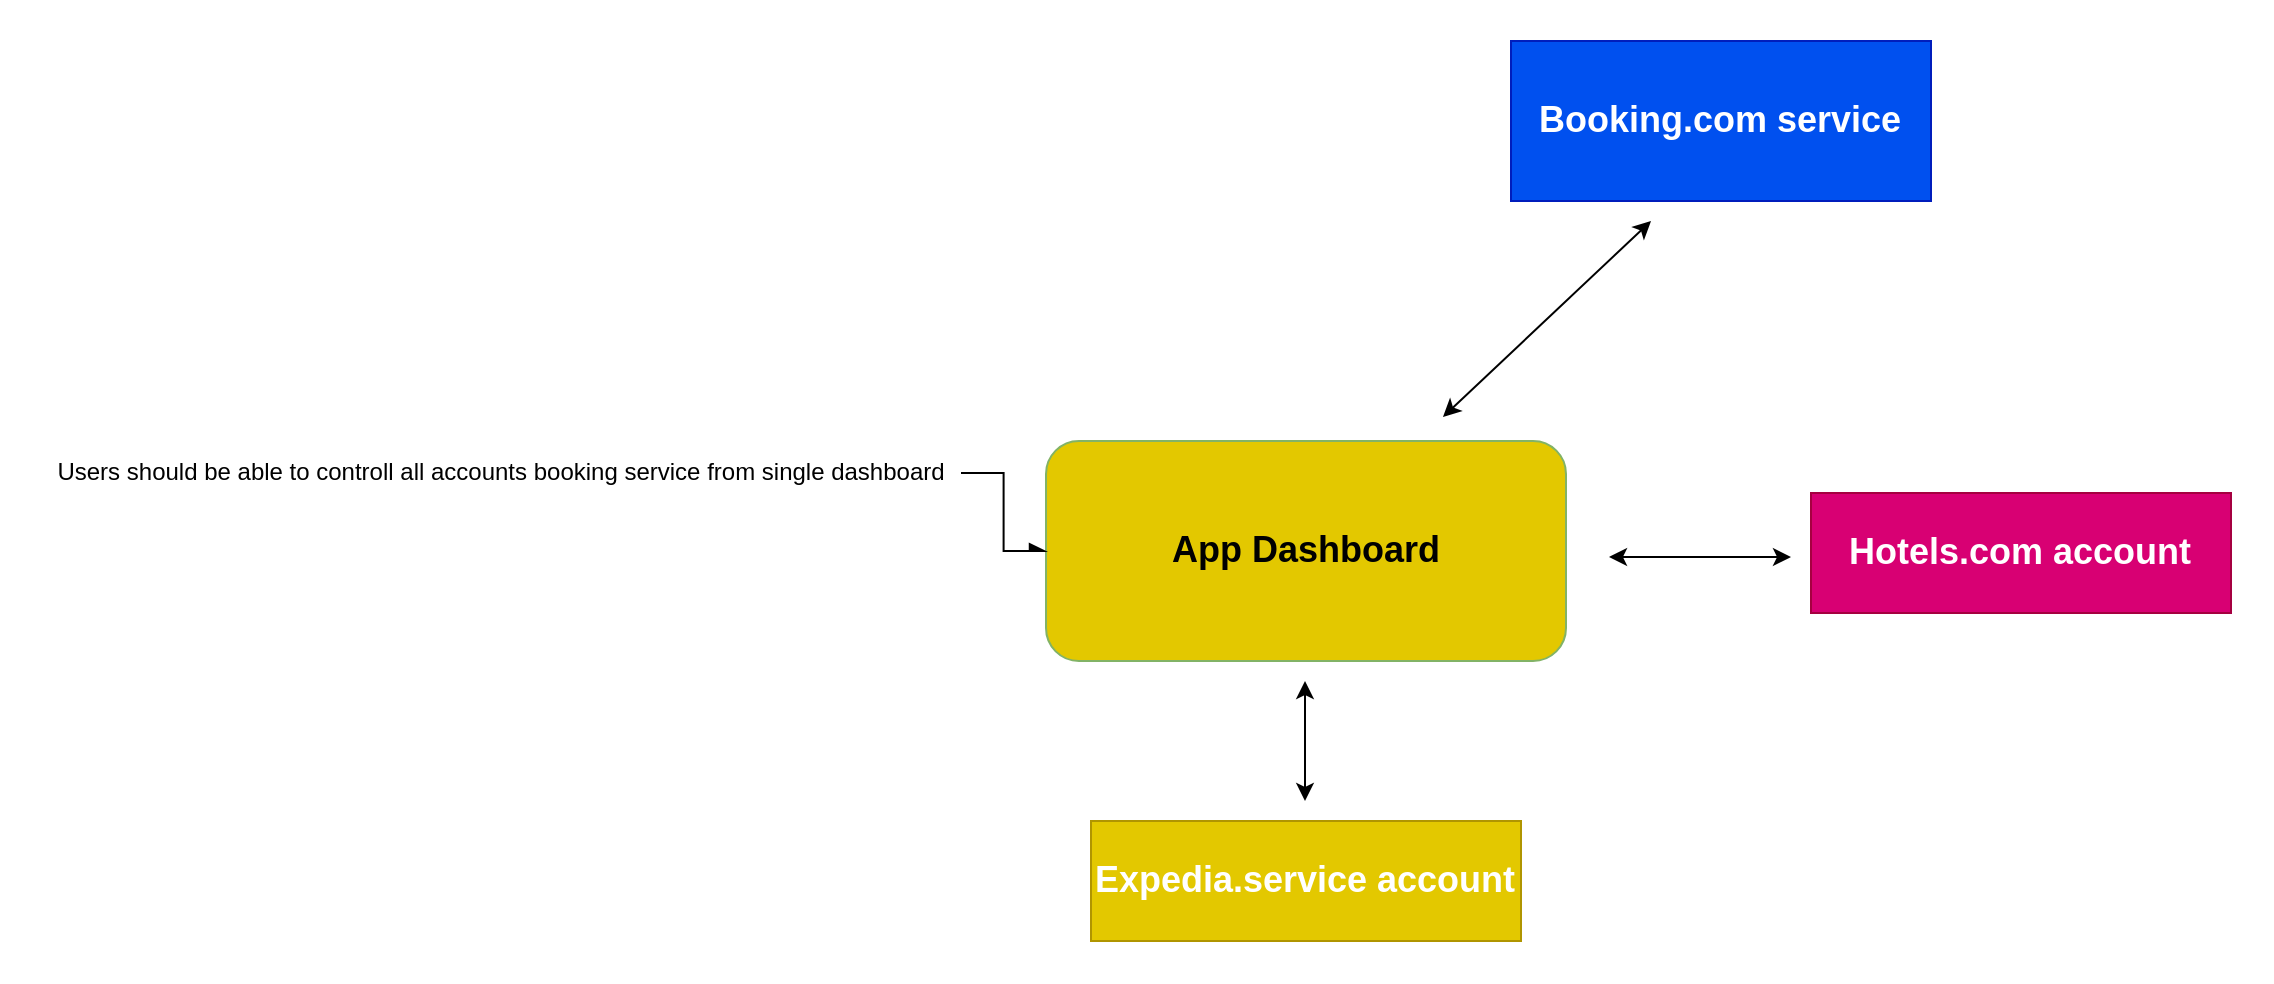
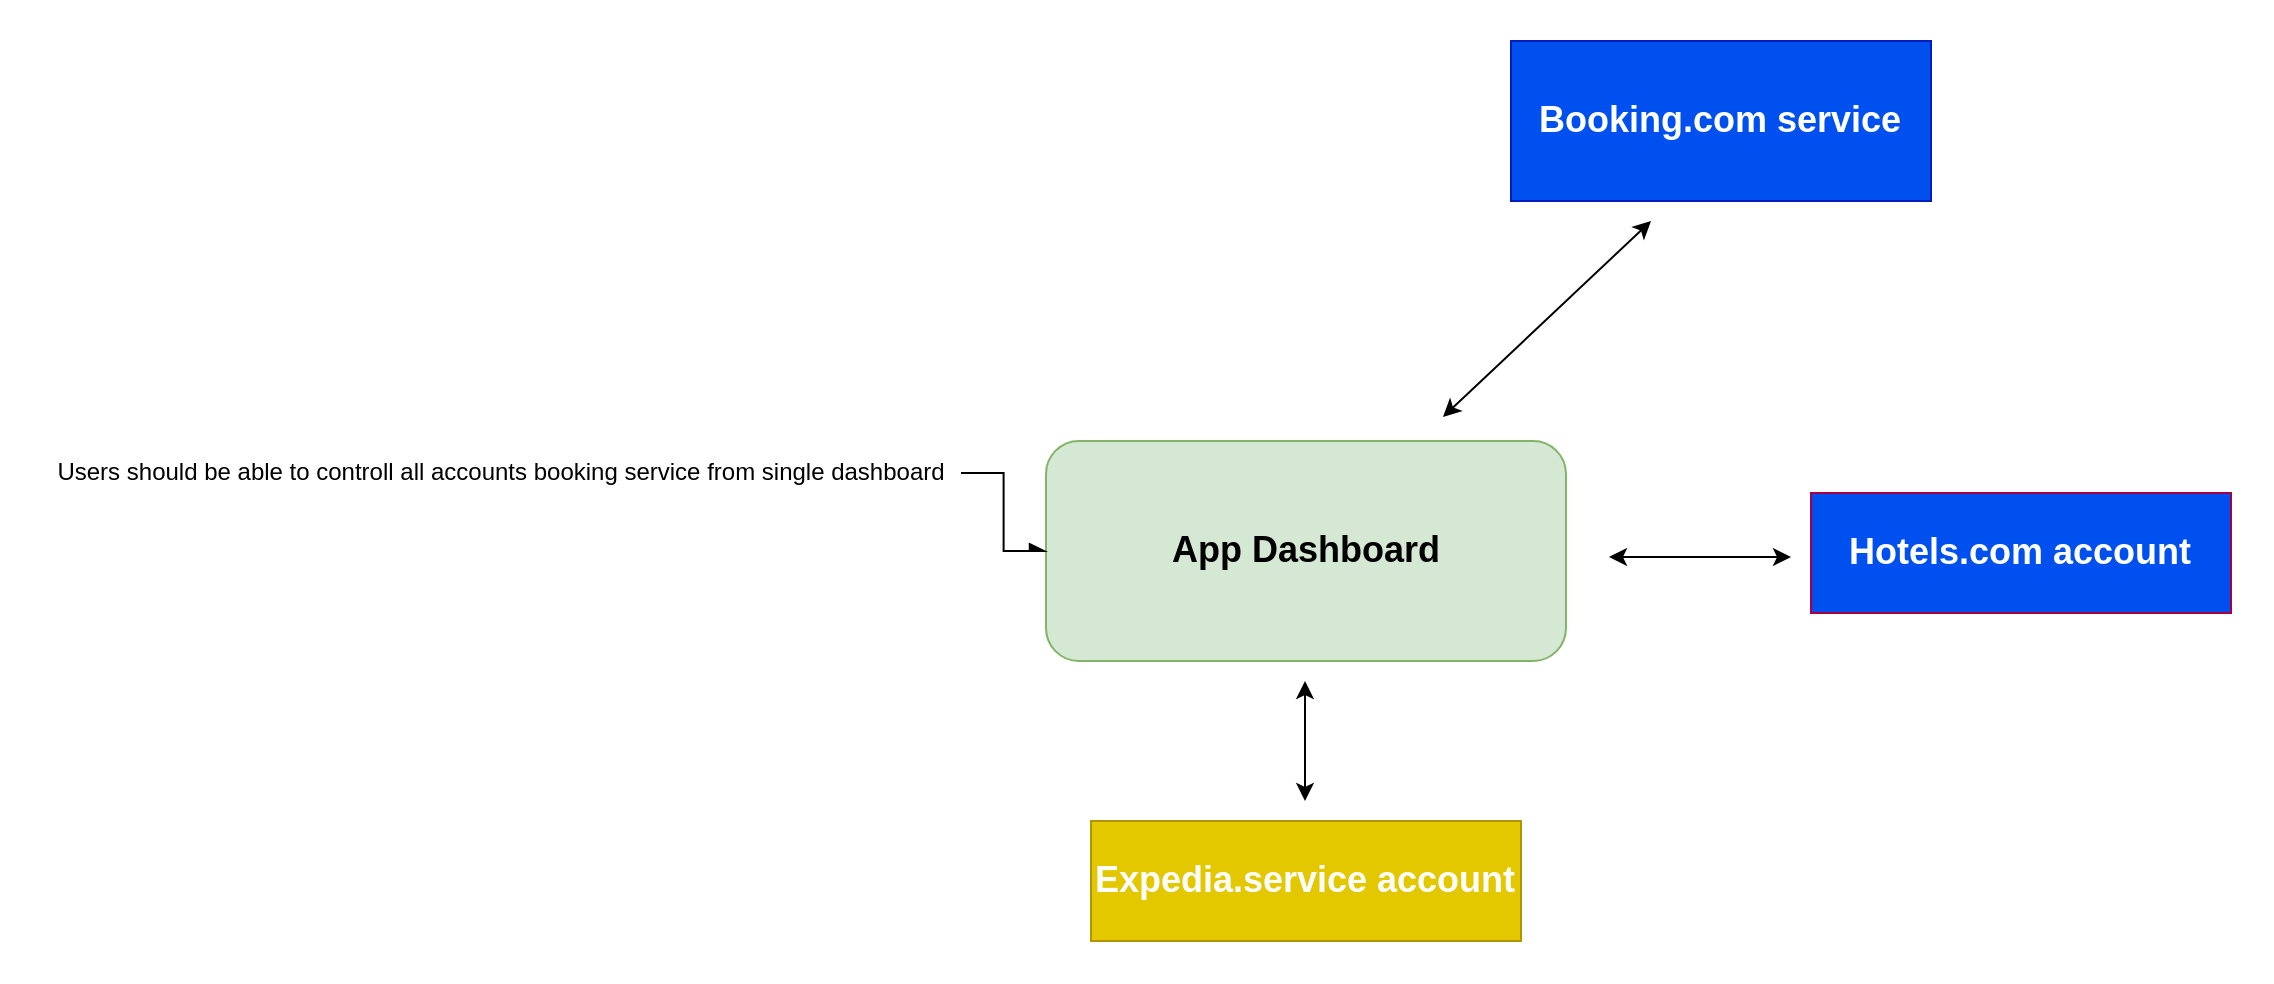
(1306, 551) -> (1306, 551)
(2021, 553) -> (2021, 553)
